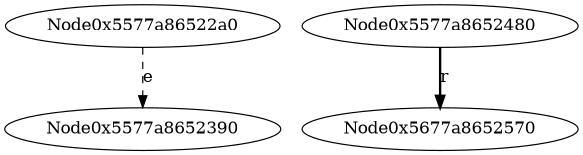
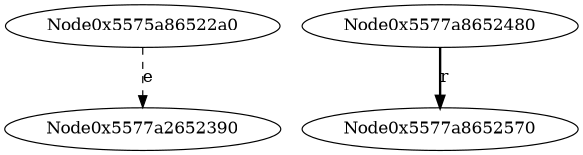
(143, 26) -> (143, 26)
(143, 129) -> (143, 129)
(440, 129) -> (440, 129)
